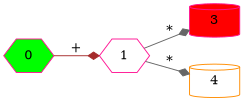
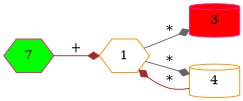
(29, 56) -> (29, 56)
(125, 56) -> (125, 56)
none -> (167, 88)
